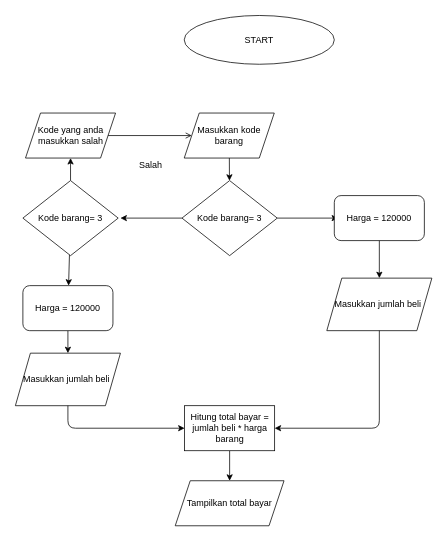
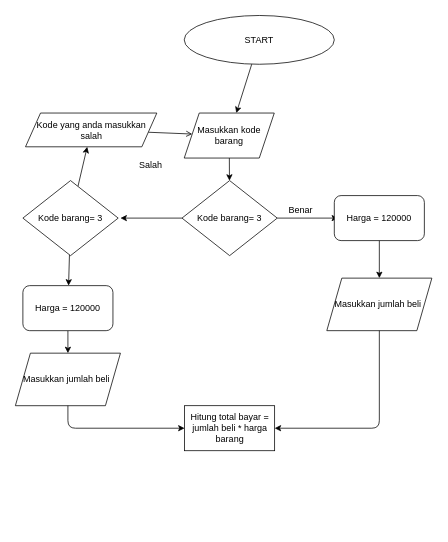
none -> (245, 86)
(71, 135) -> (91, 130)
none -> (300, 210)
(230, 462) -> none
(230, 503) -> none
